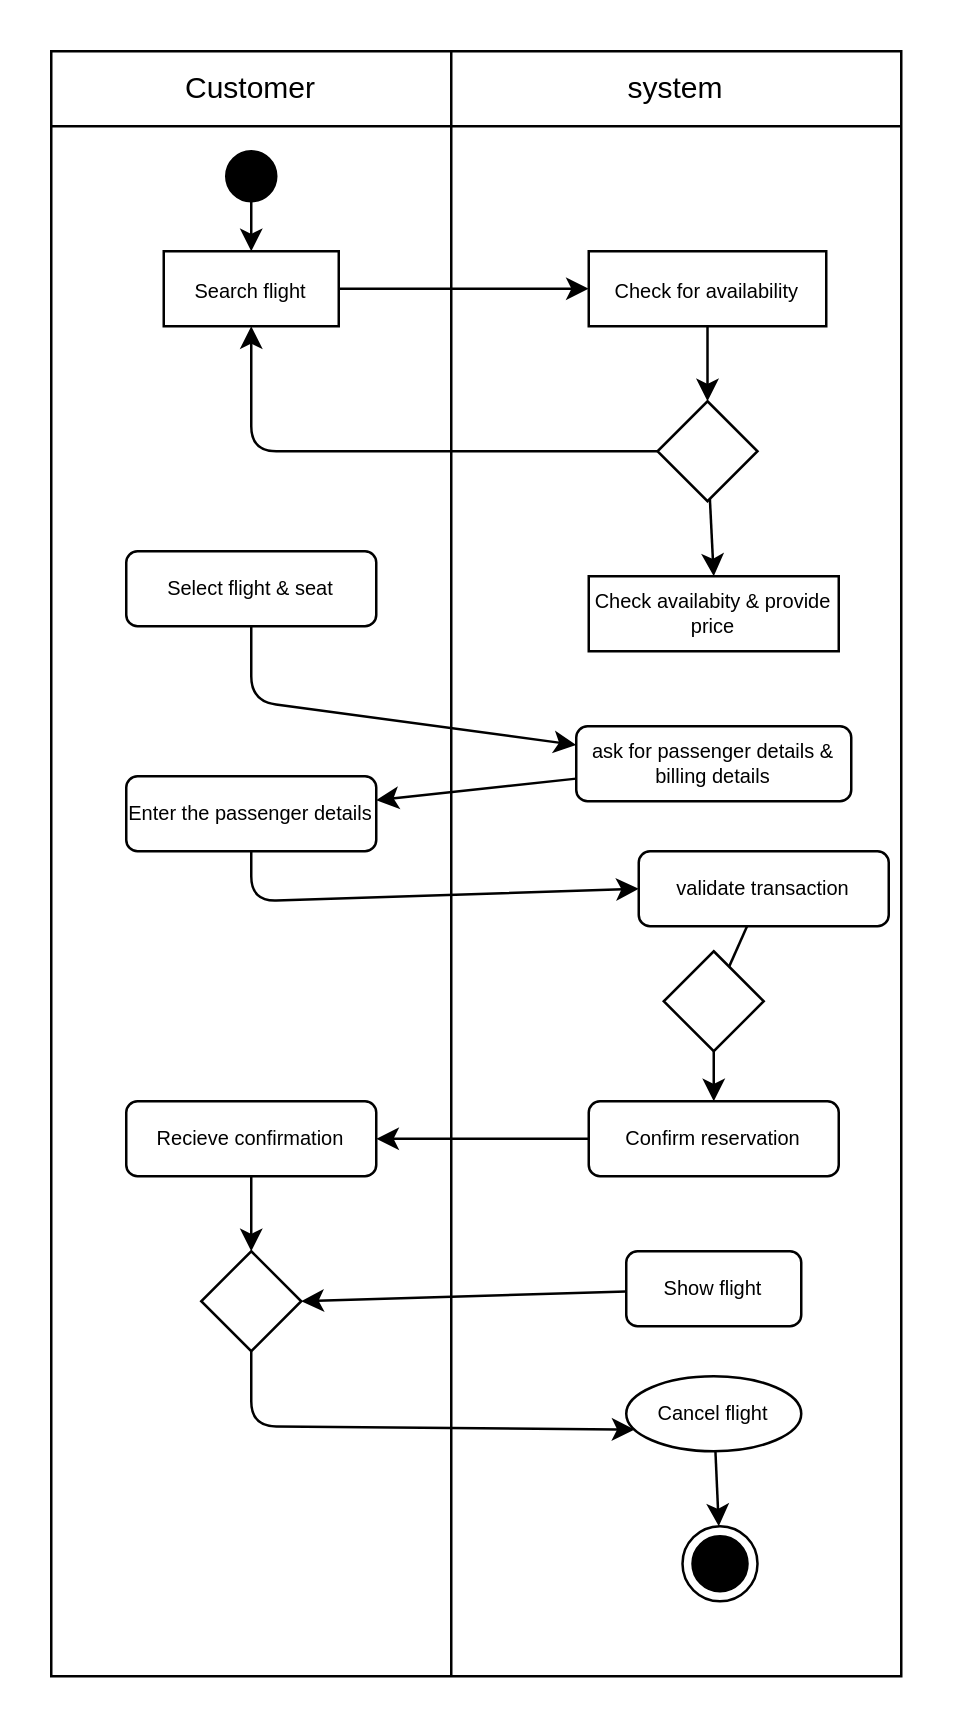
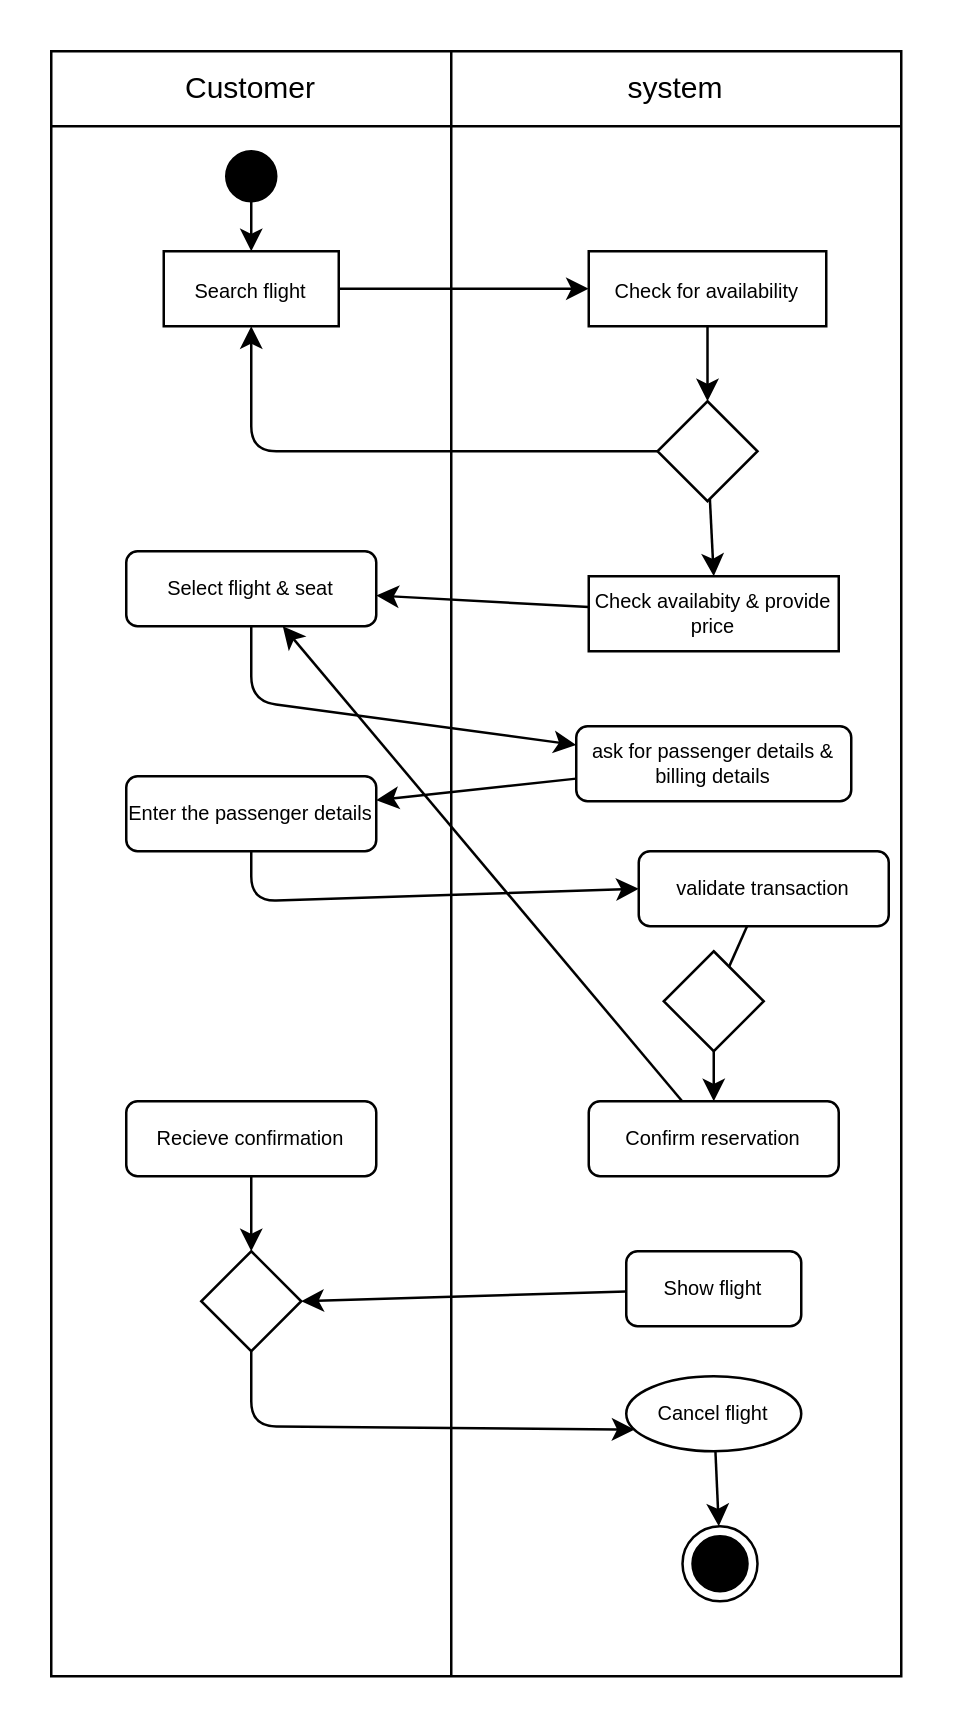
none -> (490, 602)
(490, 1139) -> (597, 999)
